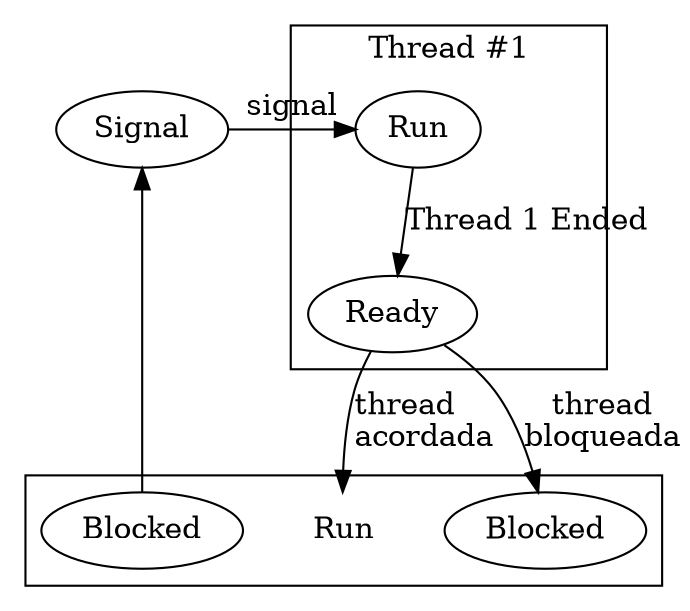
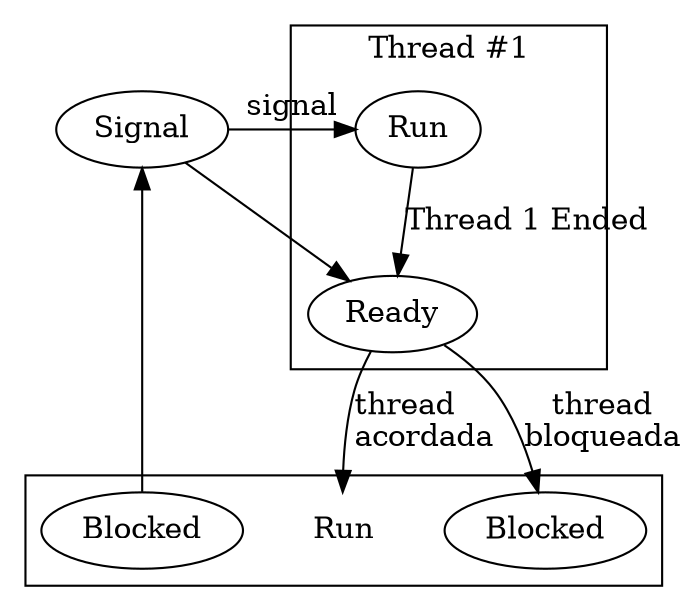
none -> (258, 215)
